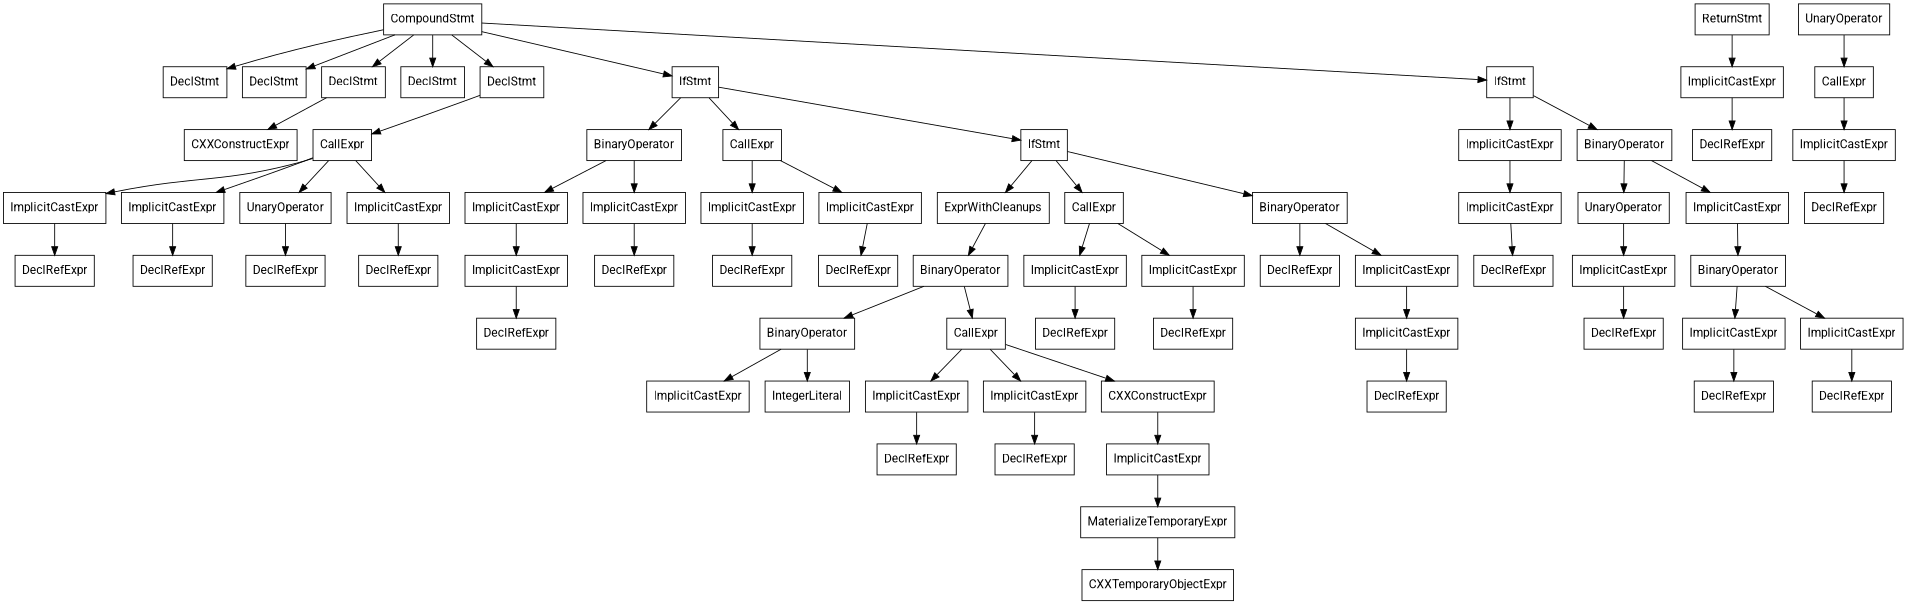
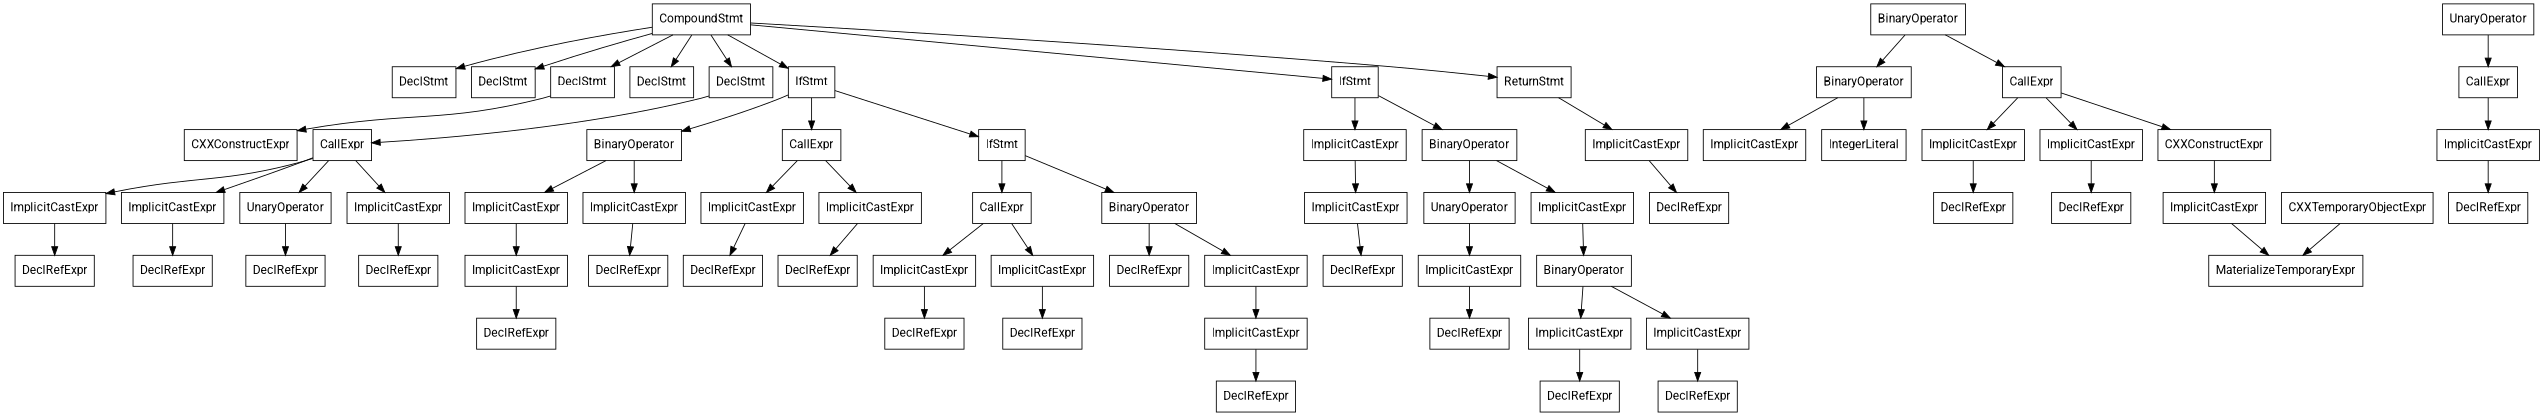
none -> (1120, 46)
(993, 208) -> none
(1158, 549) -> (2325, 237)
